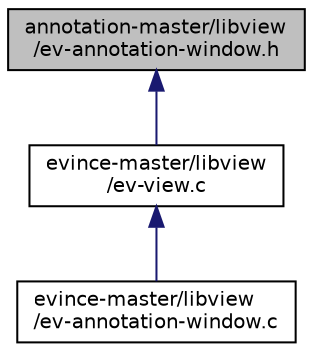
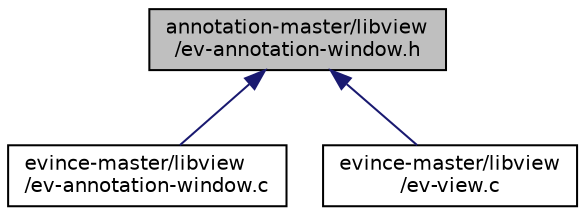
(156, 254) -> (215, 115)
